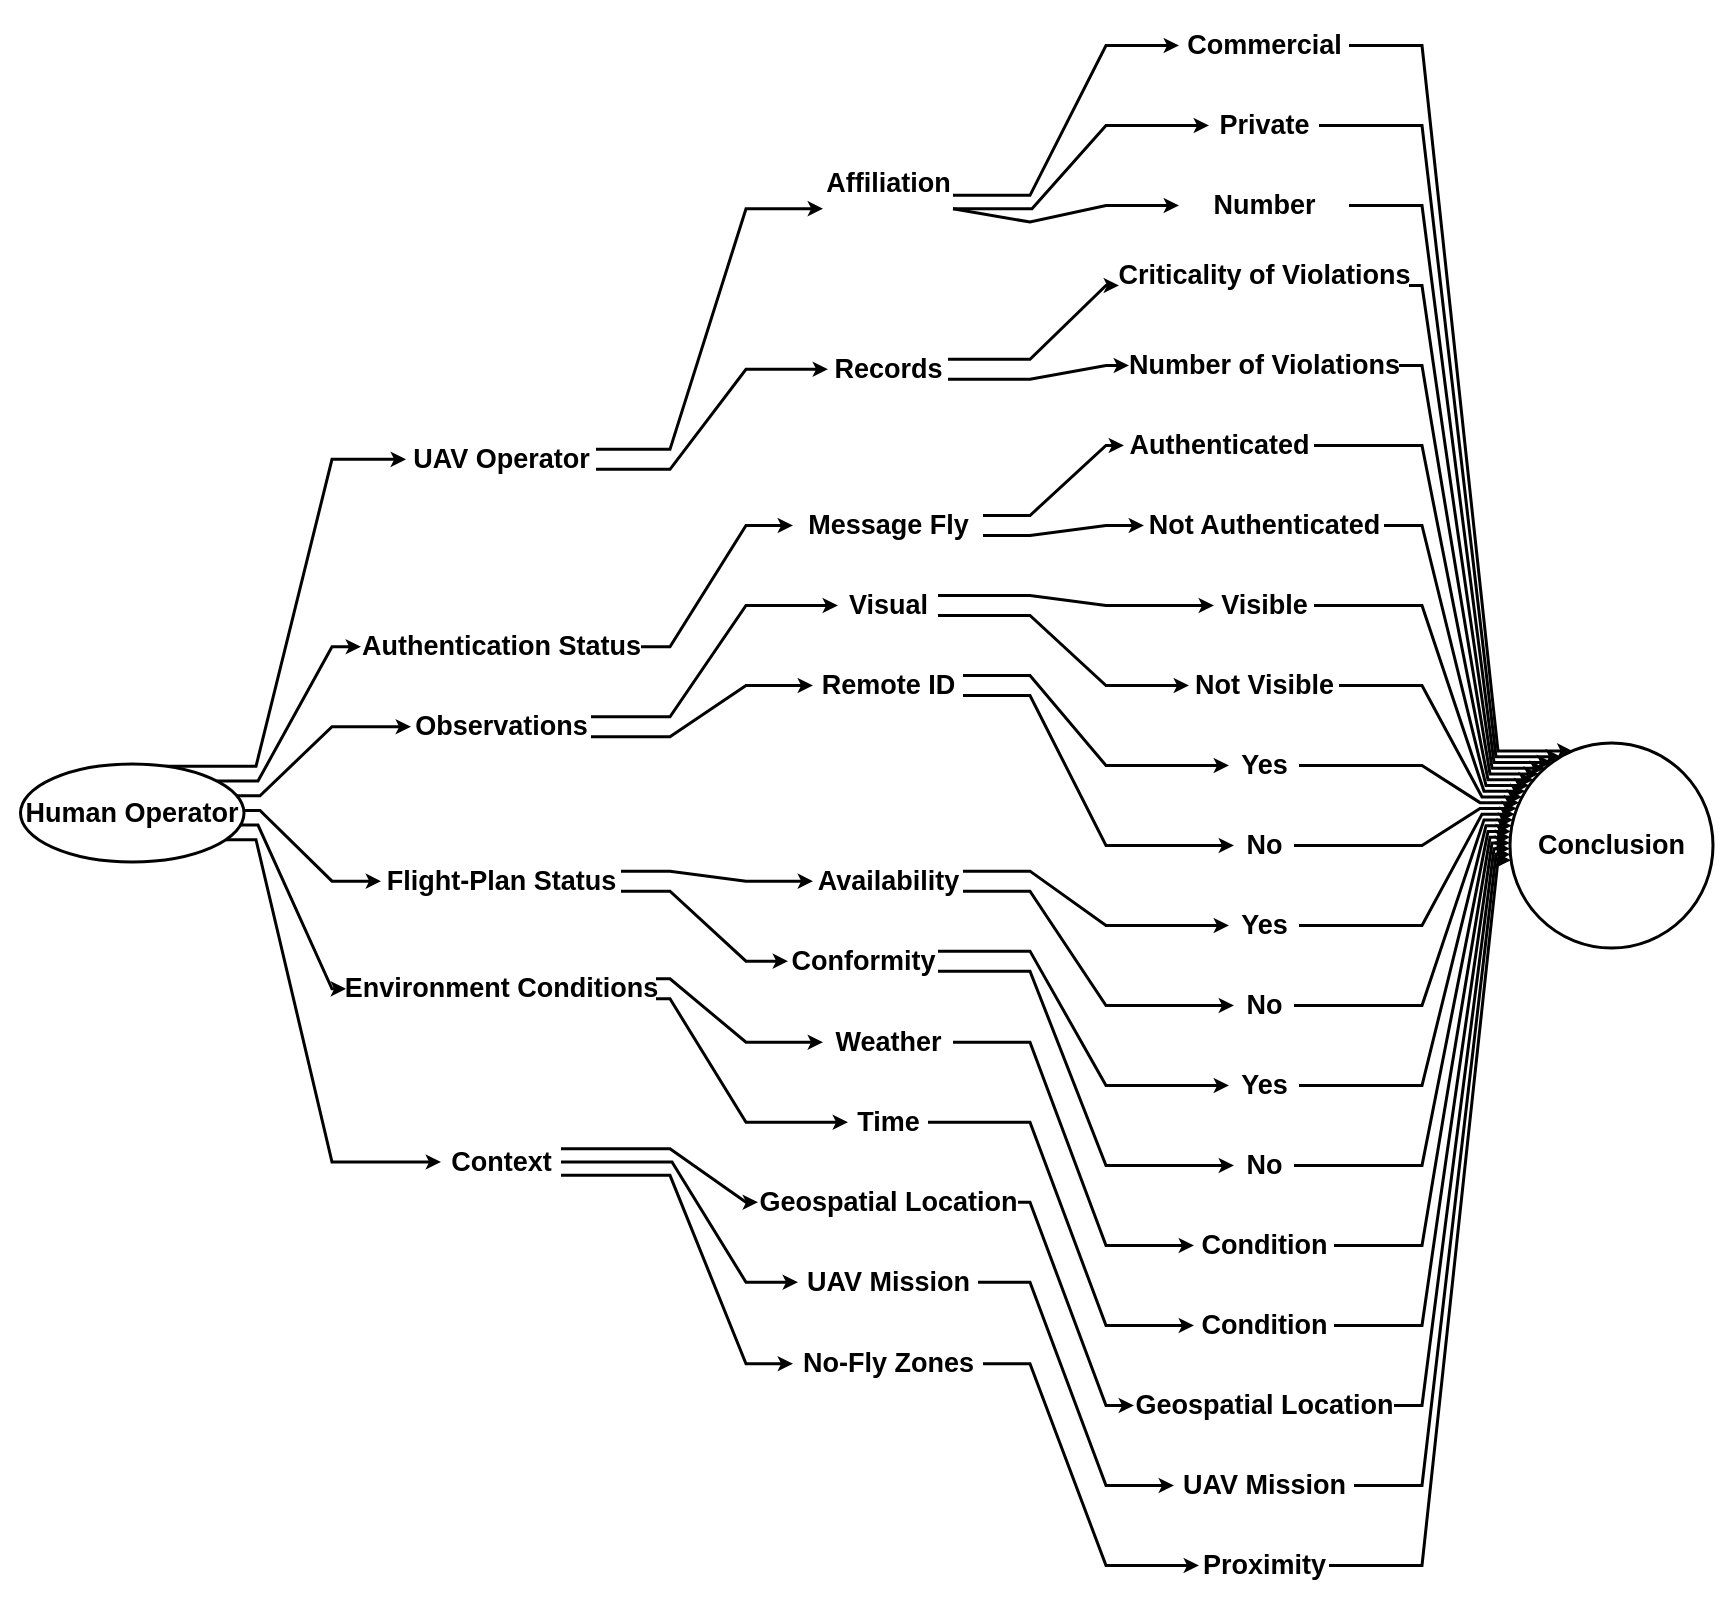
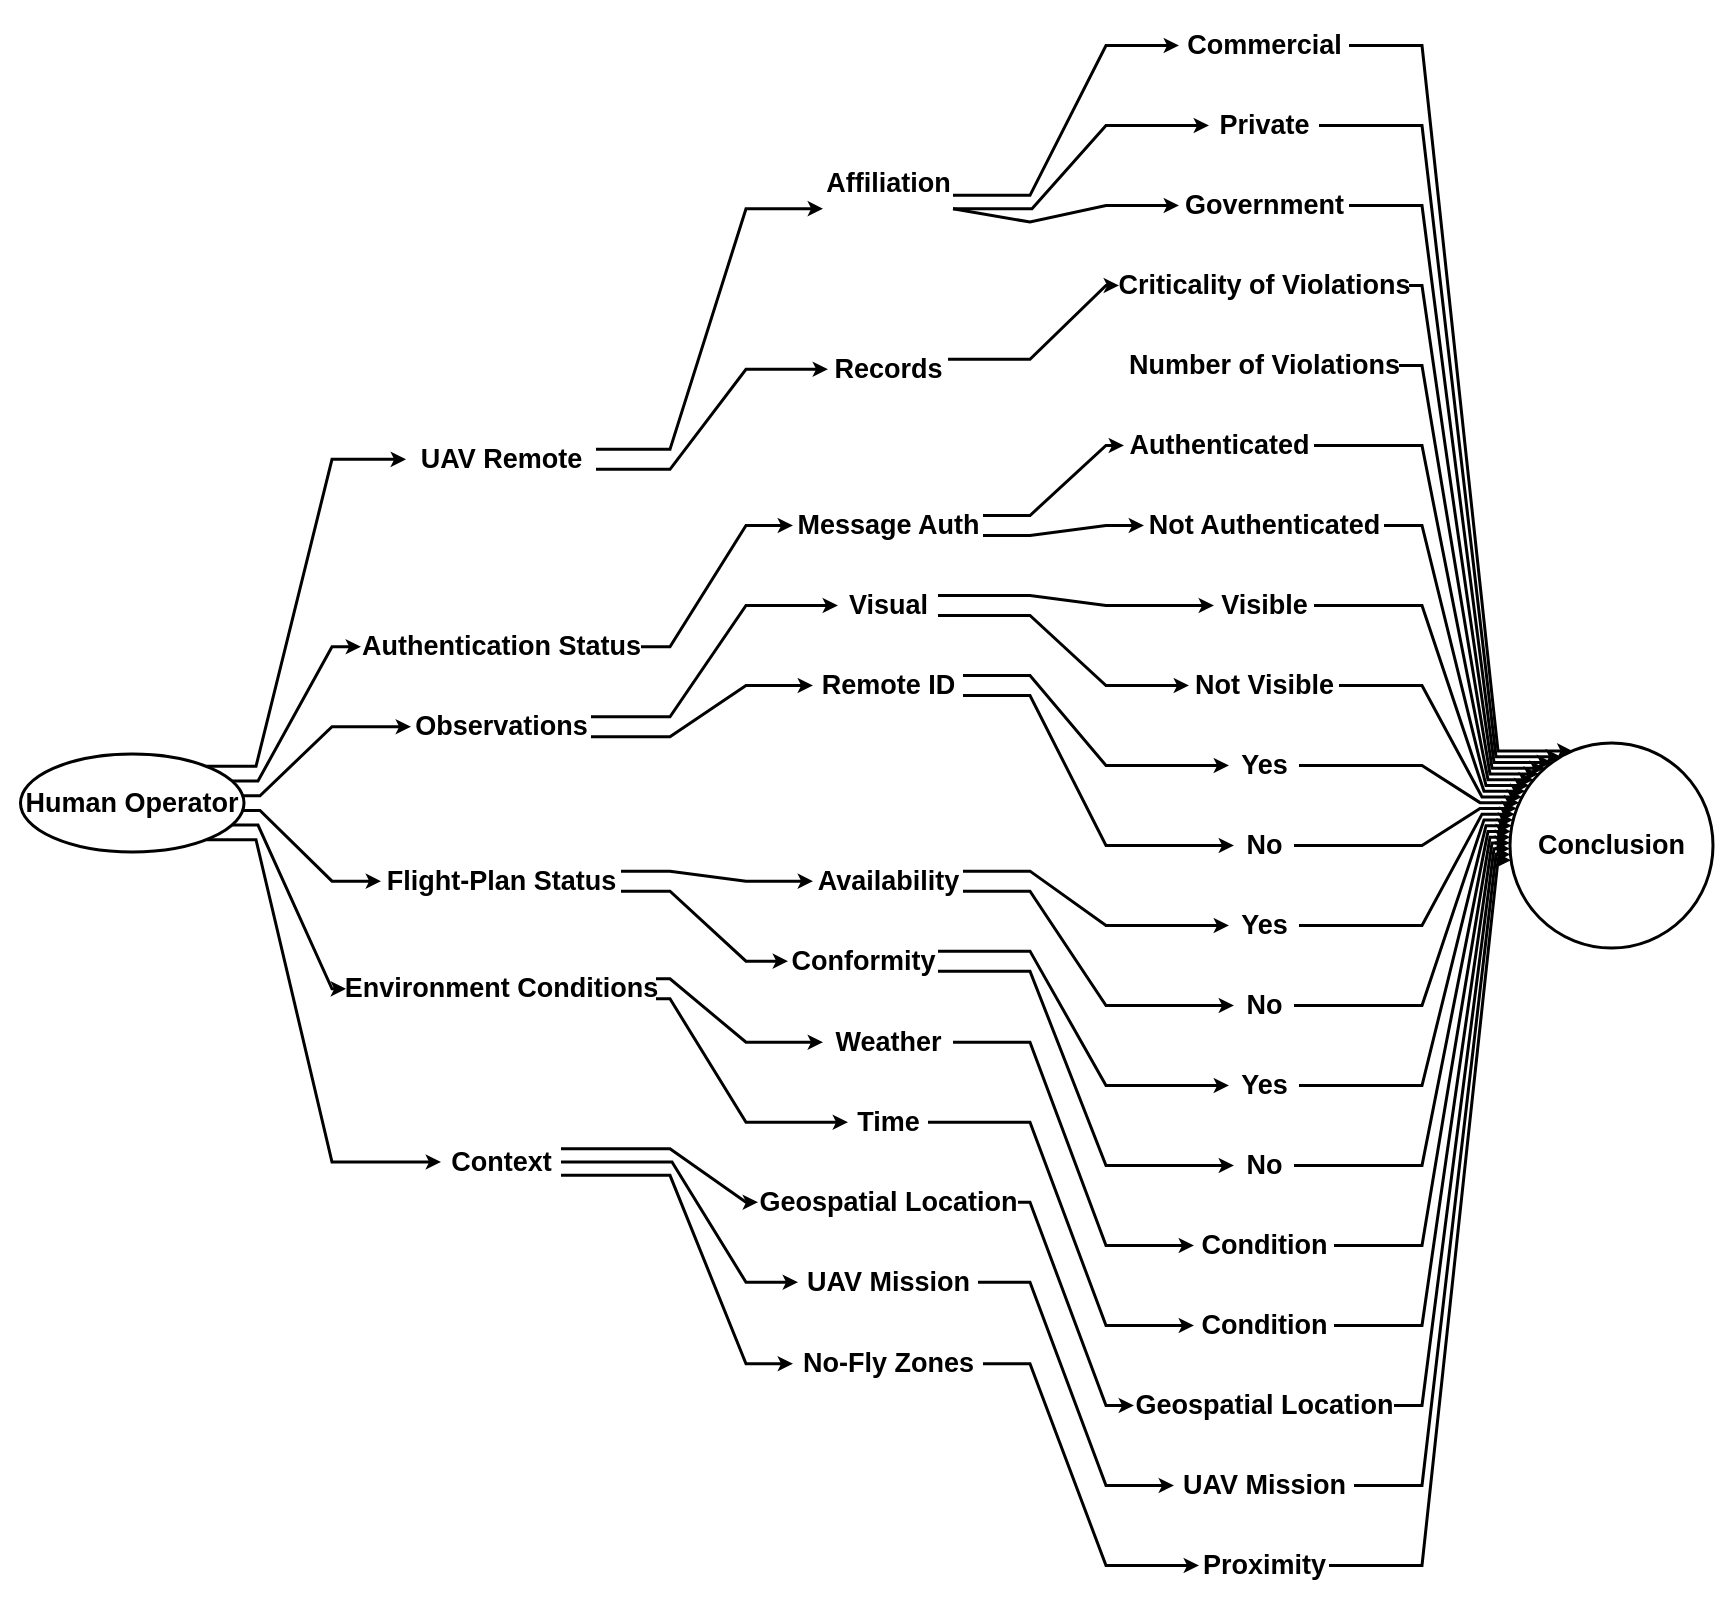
(1265, 206) -> (1265, 206)
(1264, 276) -> (1264, 286)
(1033, 379) -> none
(502, 460) -> (502, 460)
(889, 526) -> (889, 526)
(132, 813) -> (132, 803)
